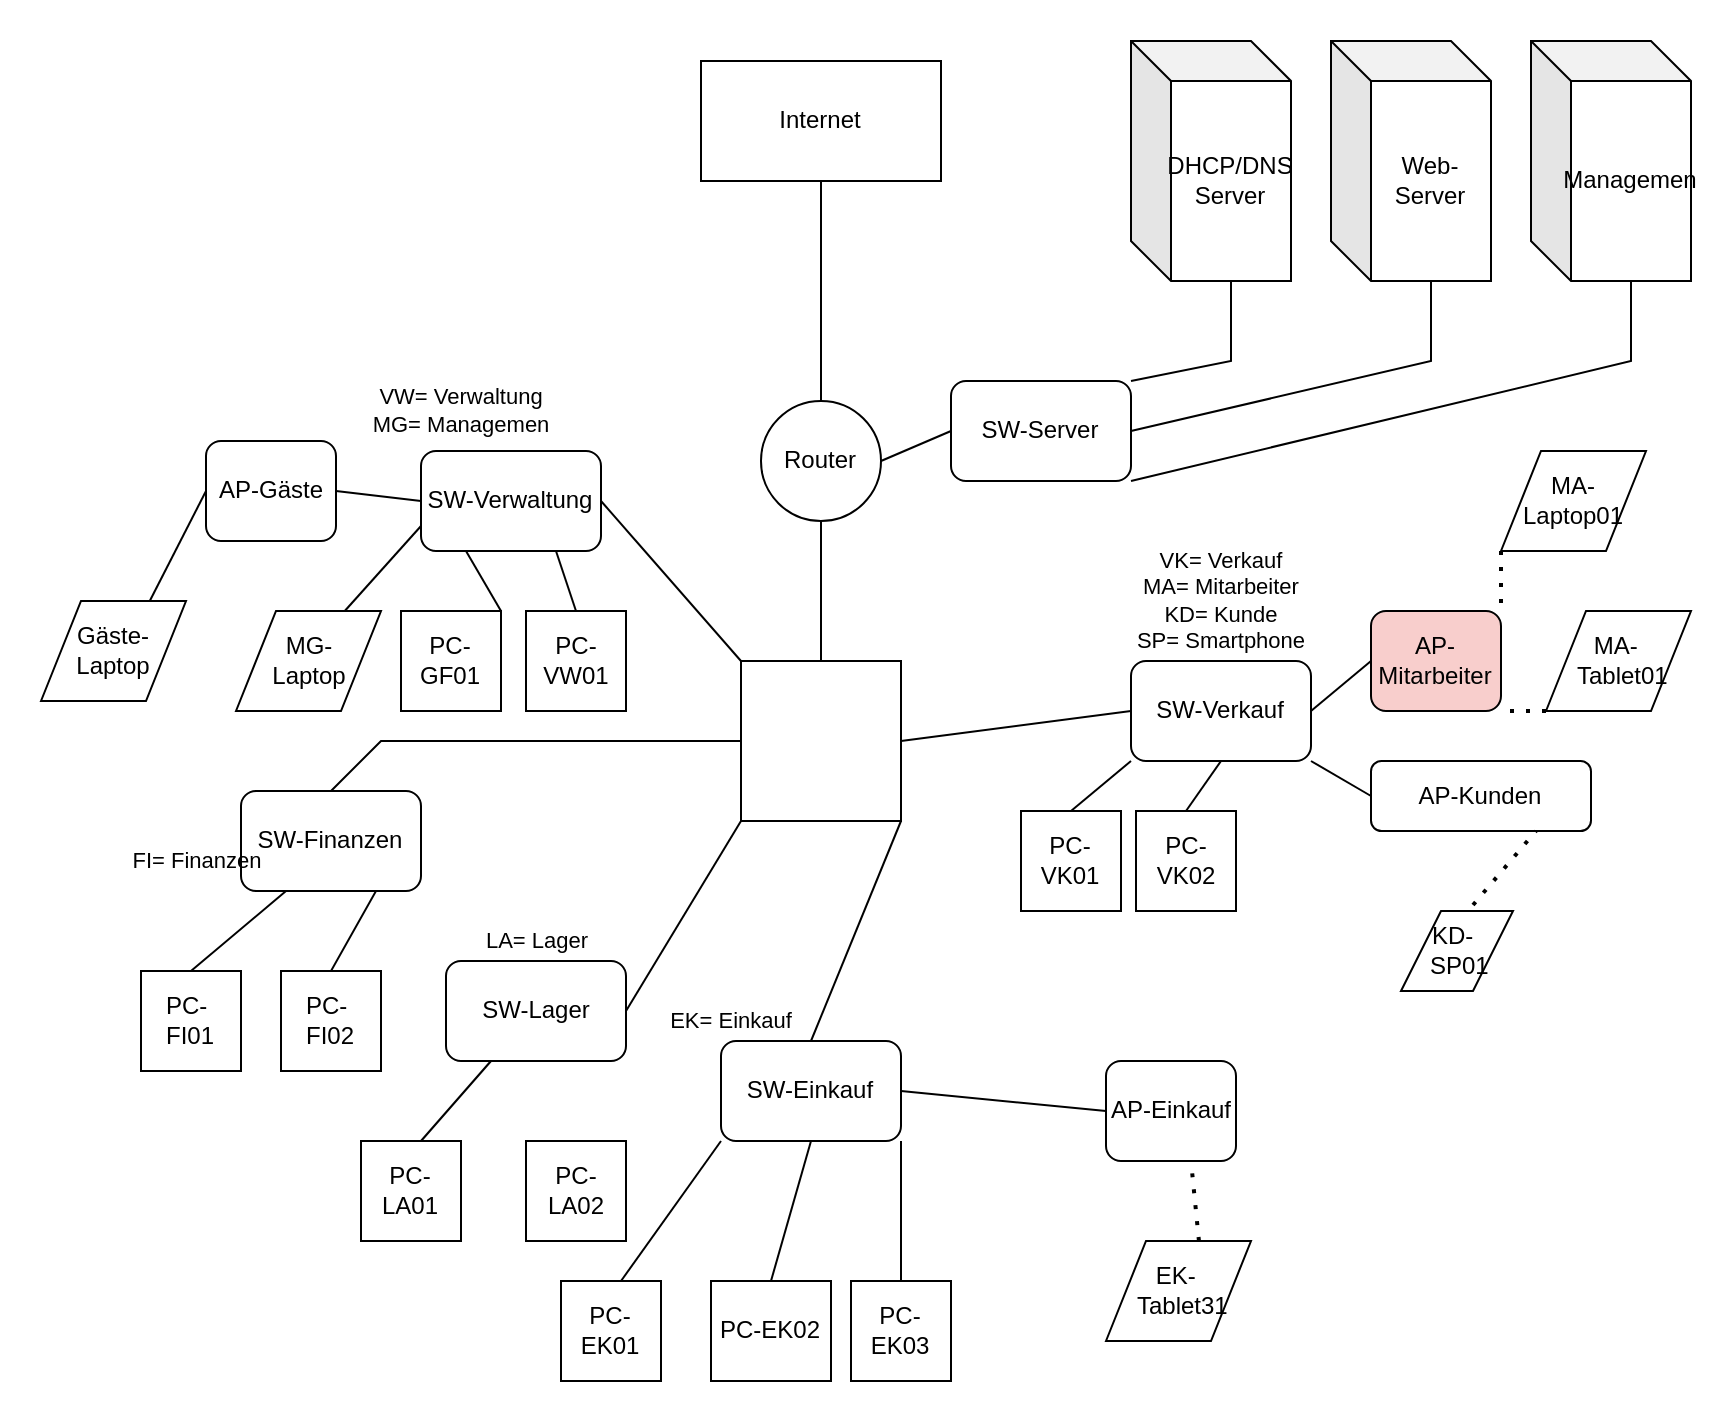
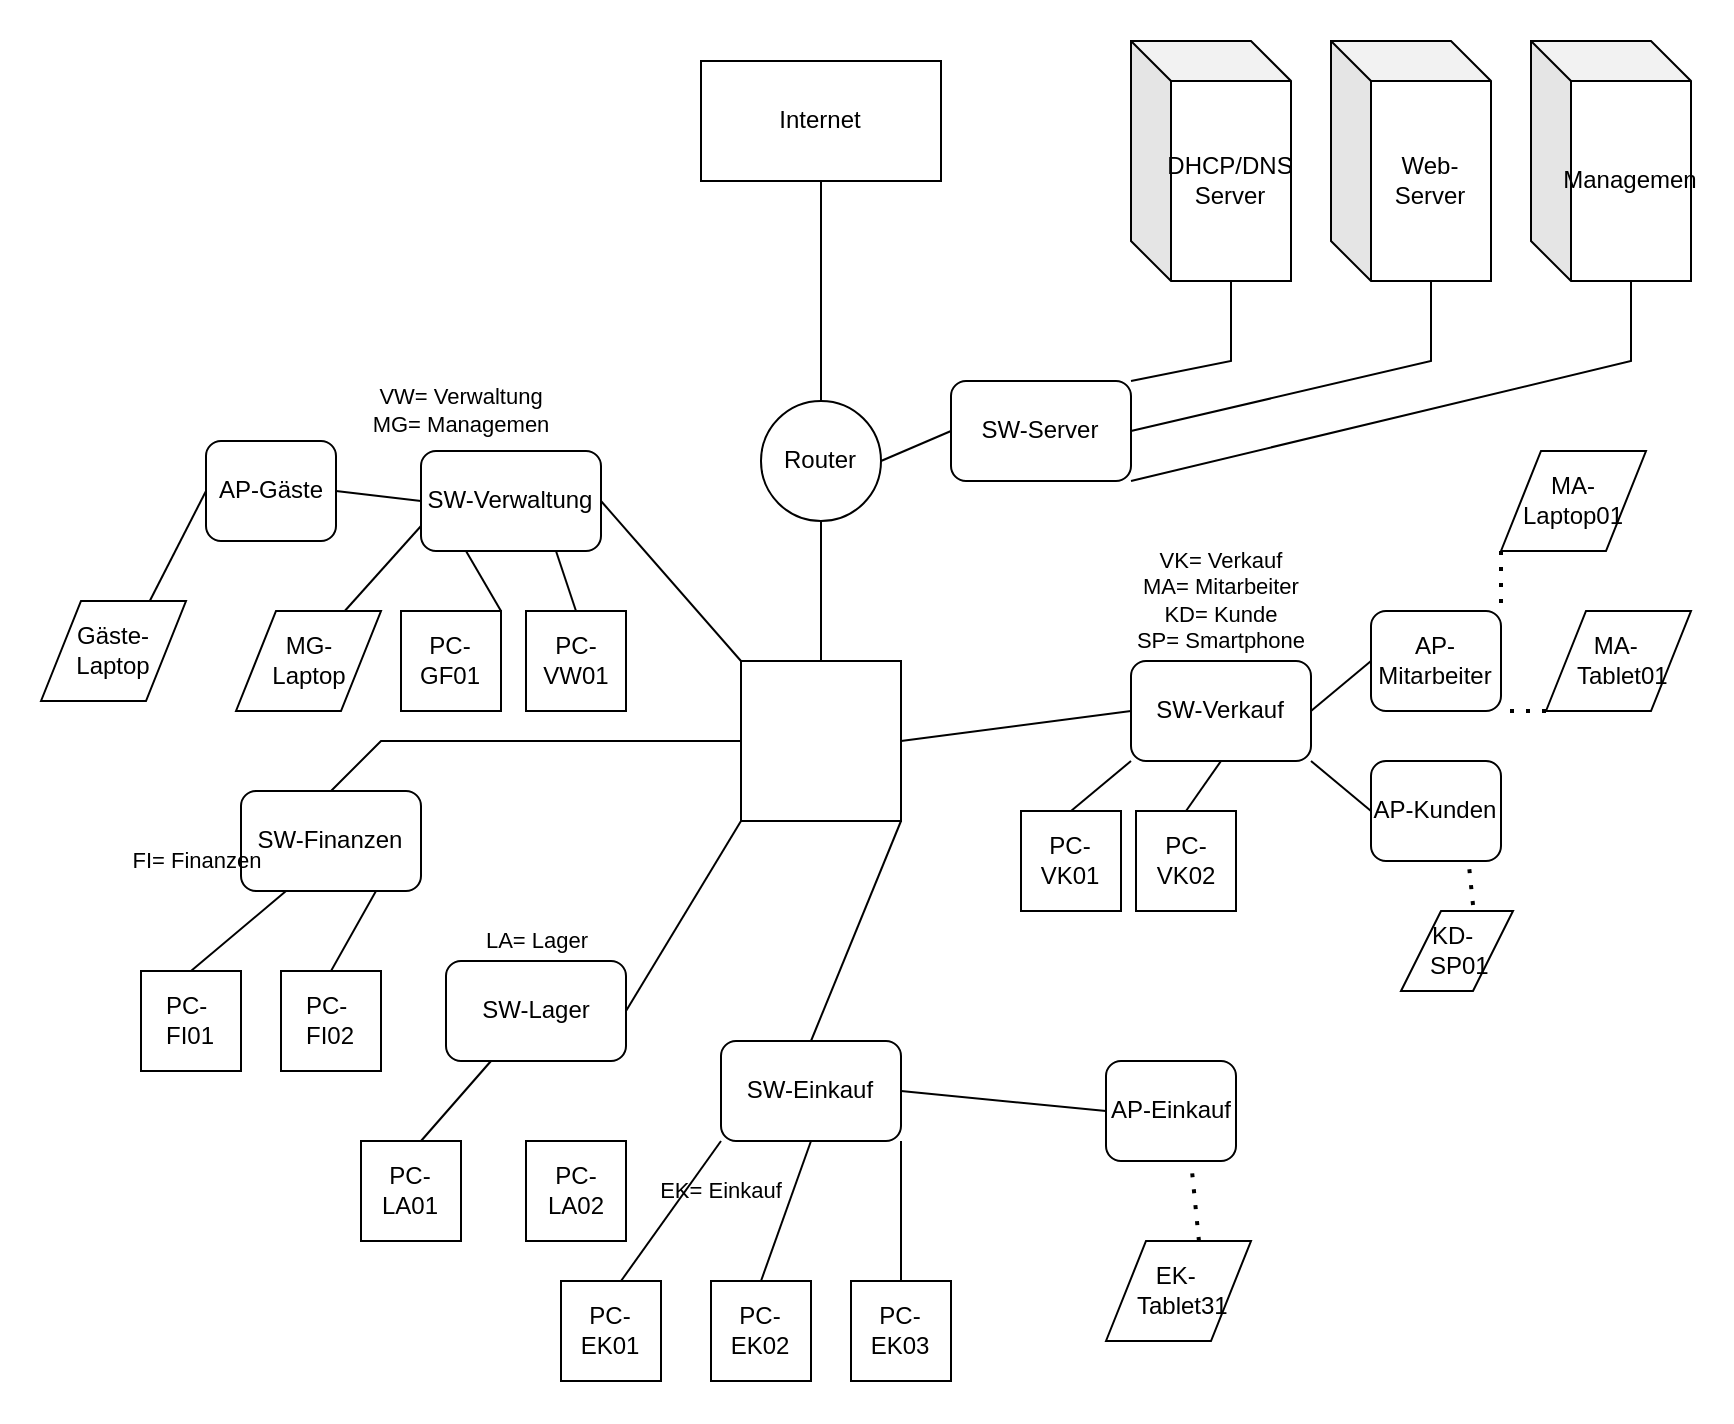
(1436, 661) -> (1436, 661)
(1481, 796) -> (1436, 811)
(731, 1021) -> (721, 1191)
(771, 1331) -> (761, 1331)
